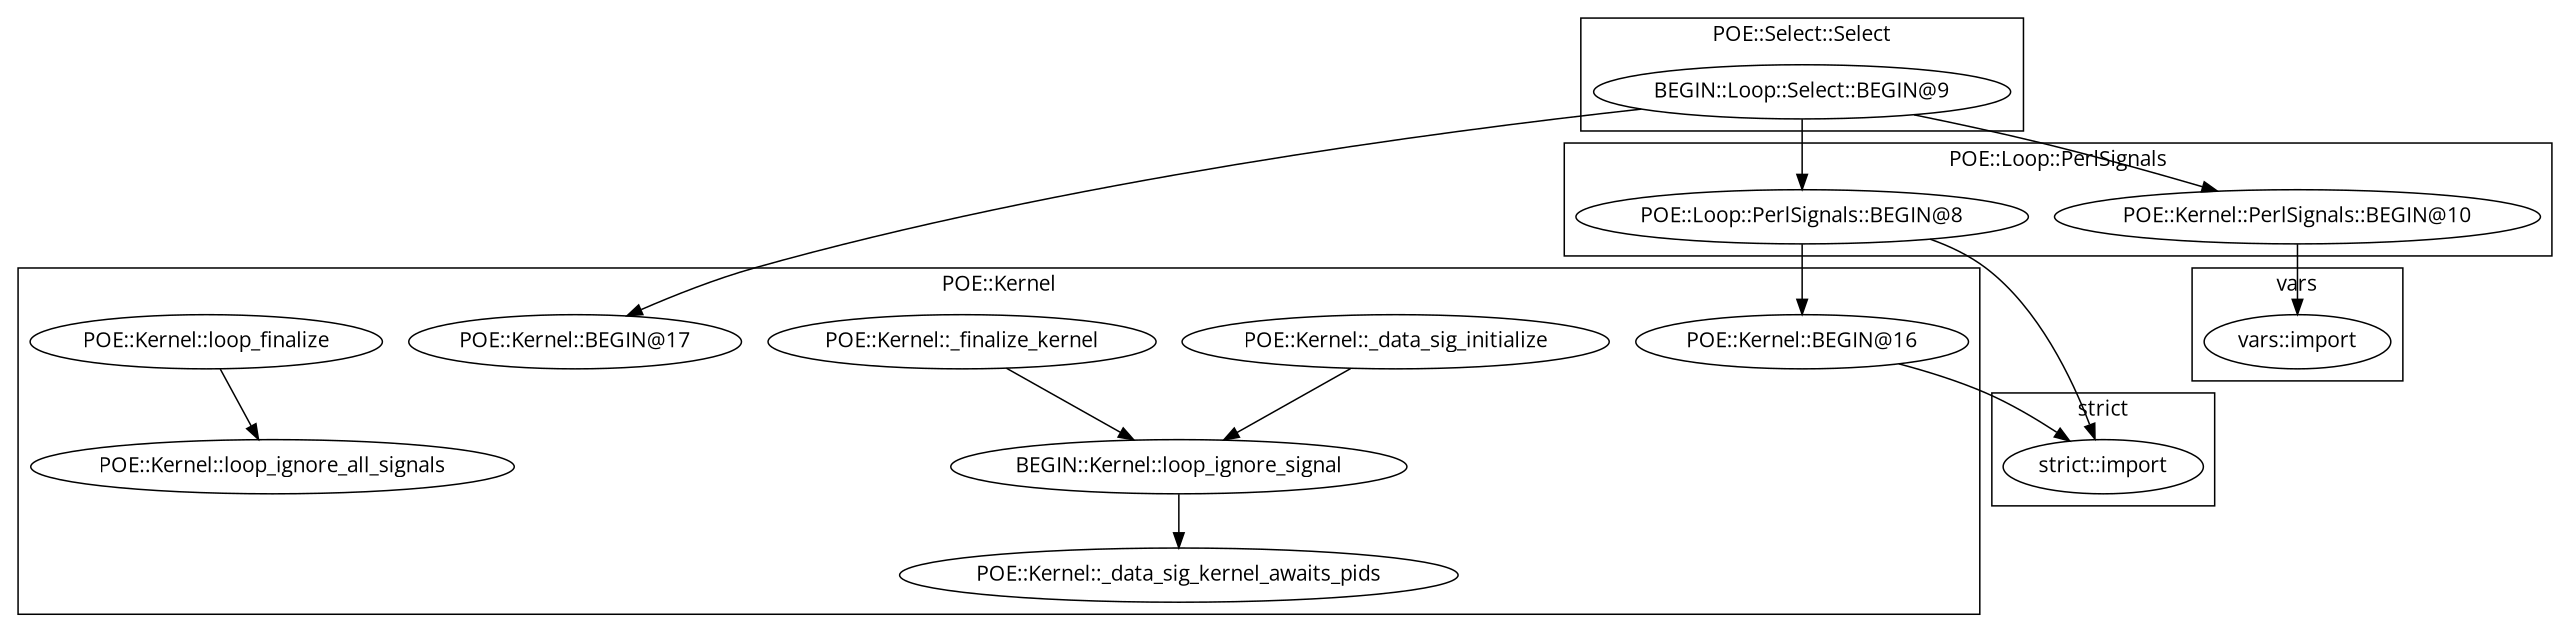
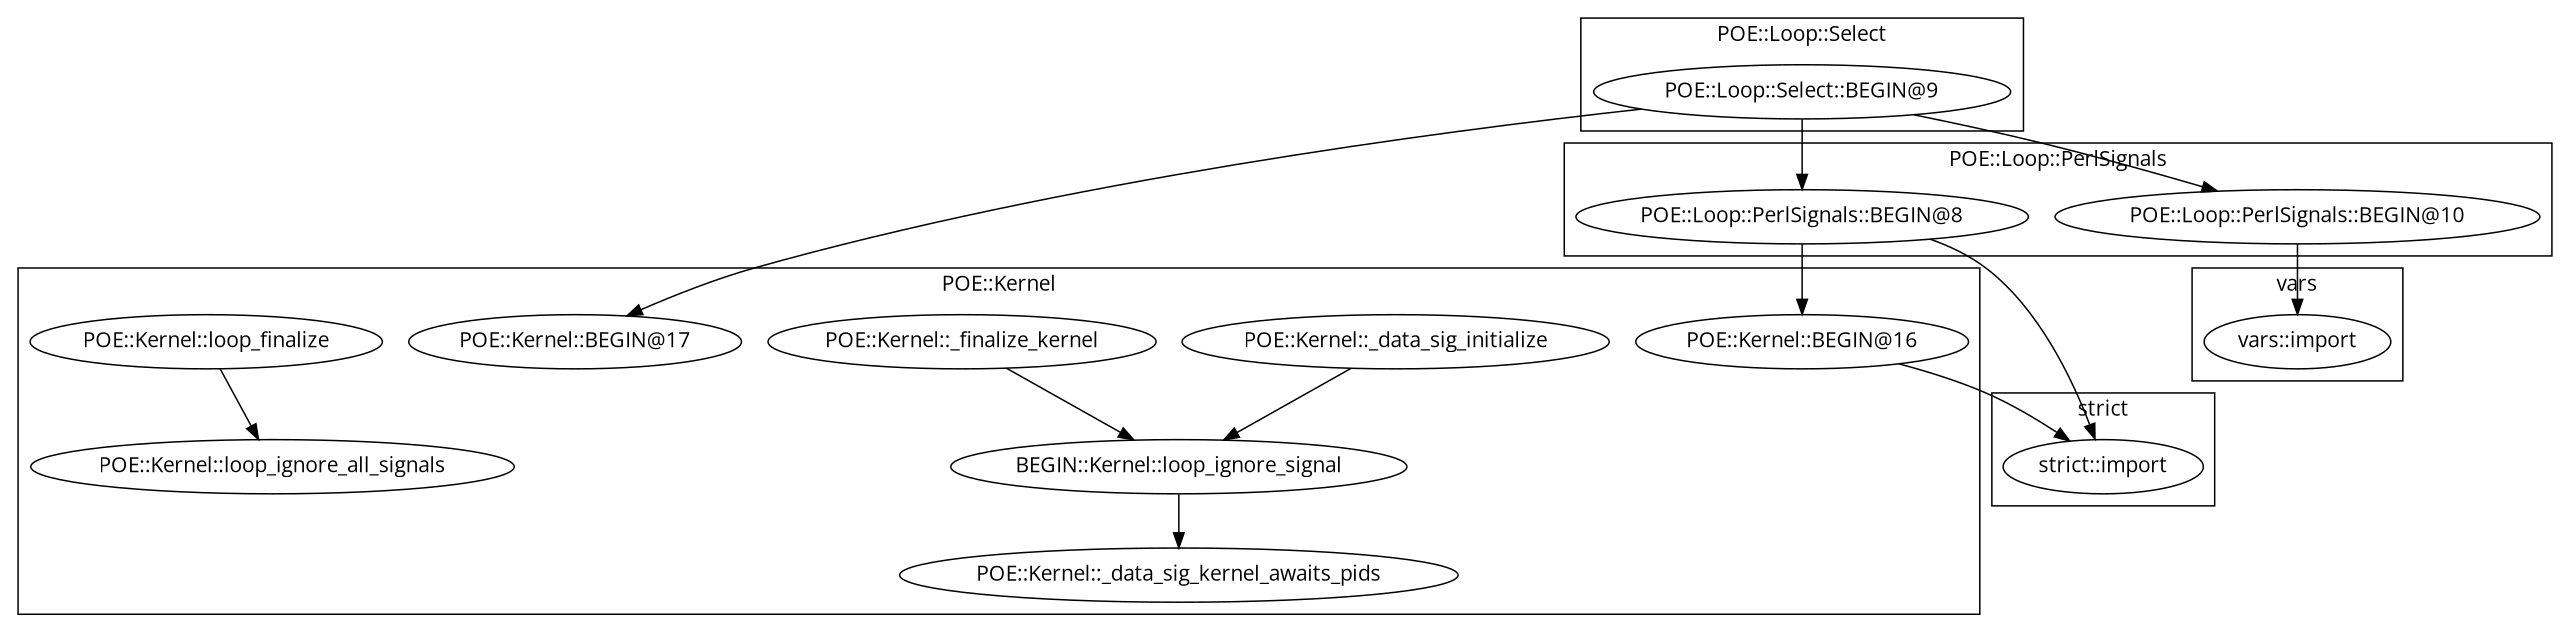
(1802, 35) -> (1802, 35)
(1802, 92) -> (1802, 92)
(2297, 217) -> (2297, 217)
